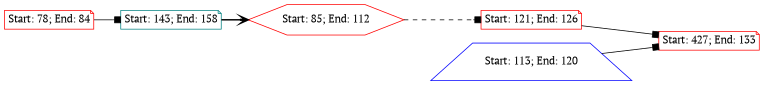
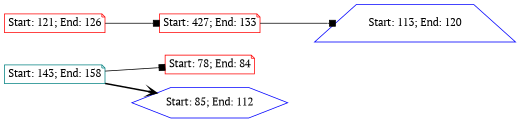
(103, 20) -> (131, 69)
(326, 20) -> (210, 103)
(438, 20) -> none
(626, 51) -> (294, 23)
